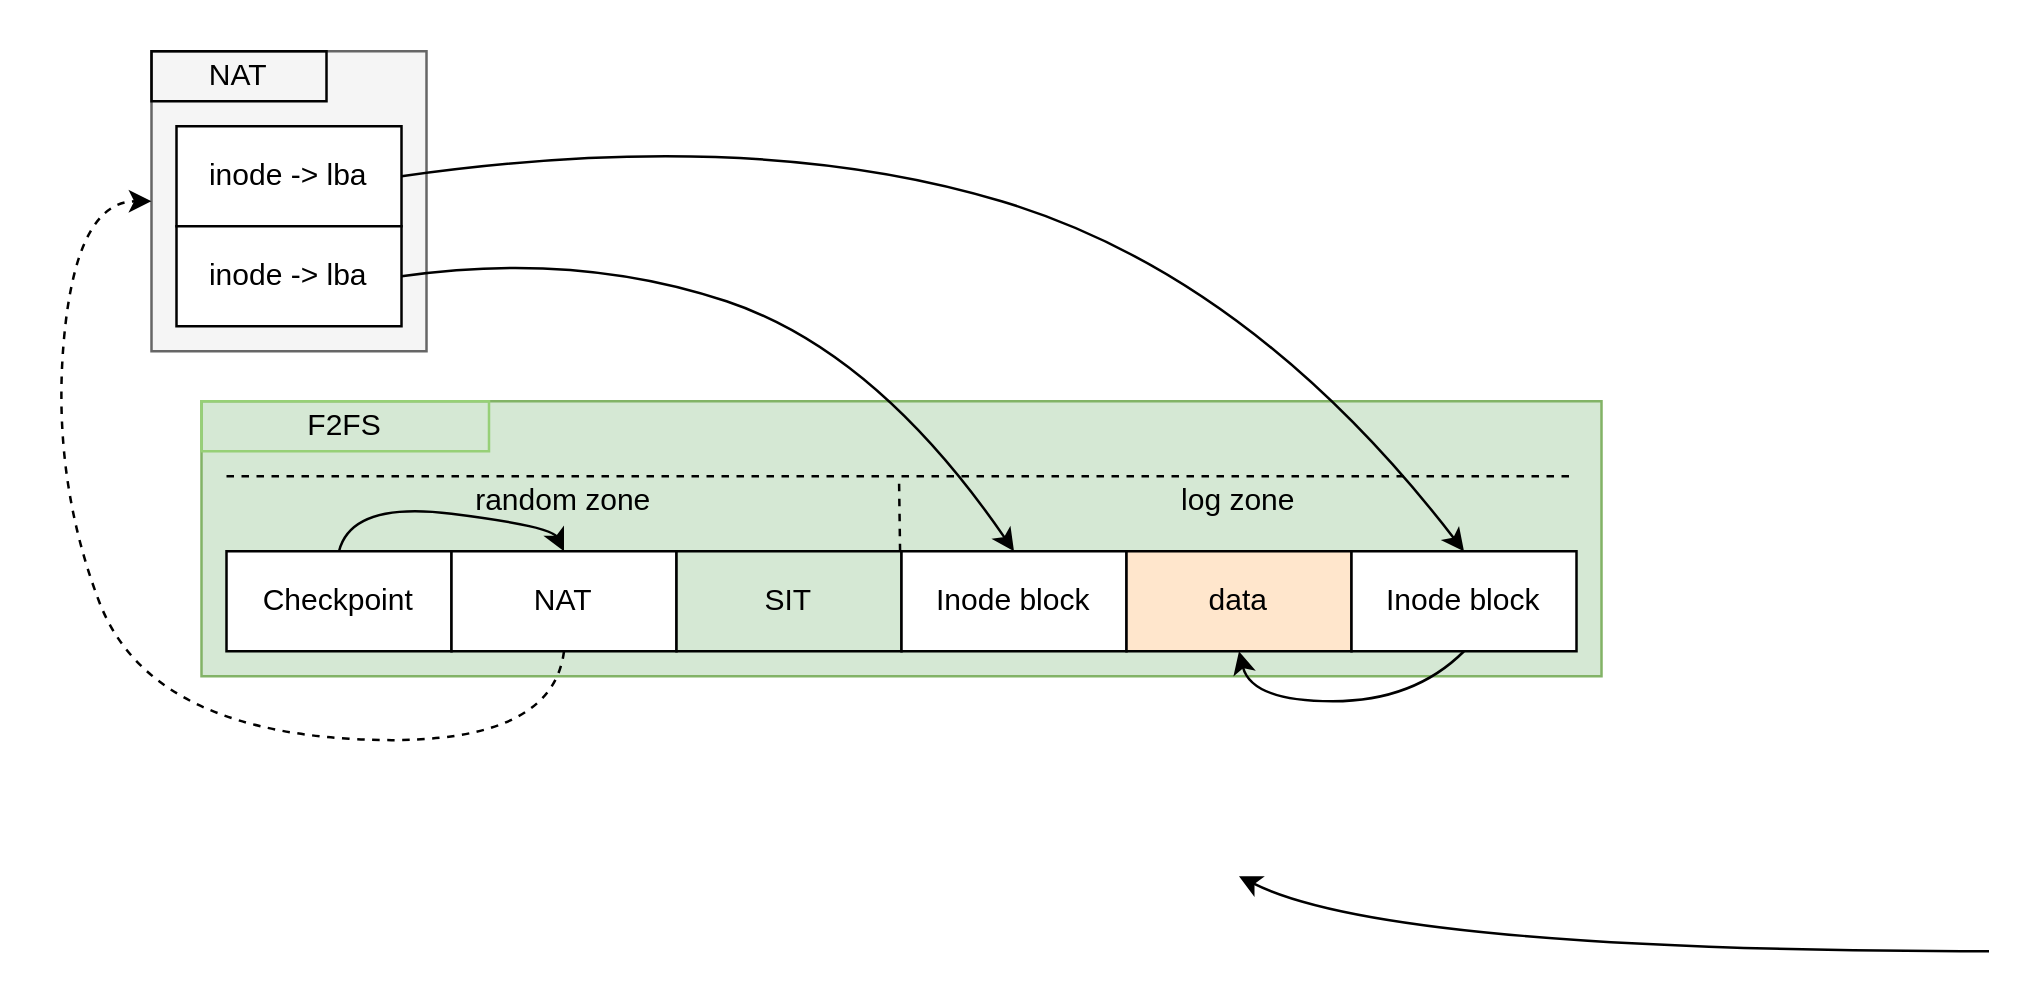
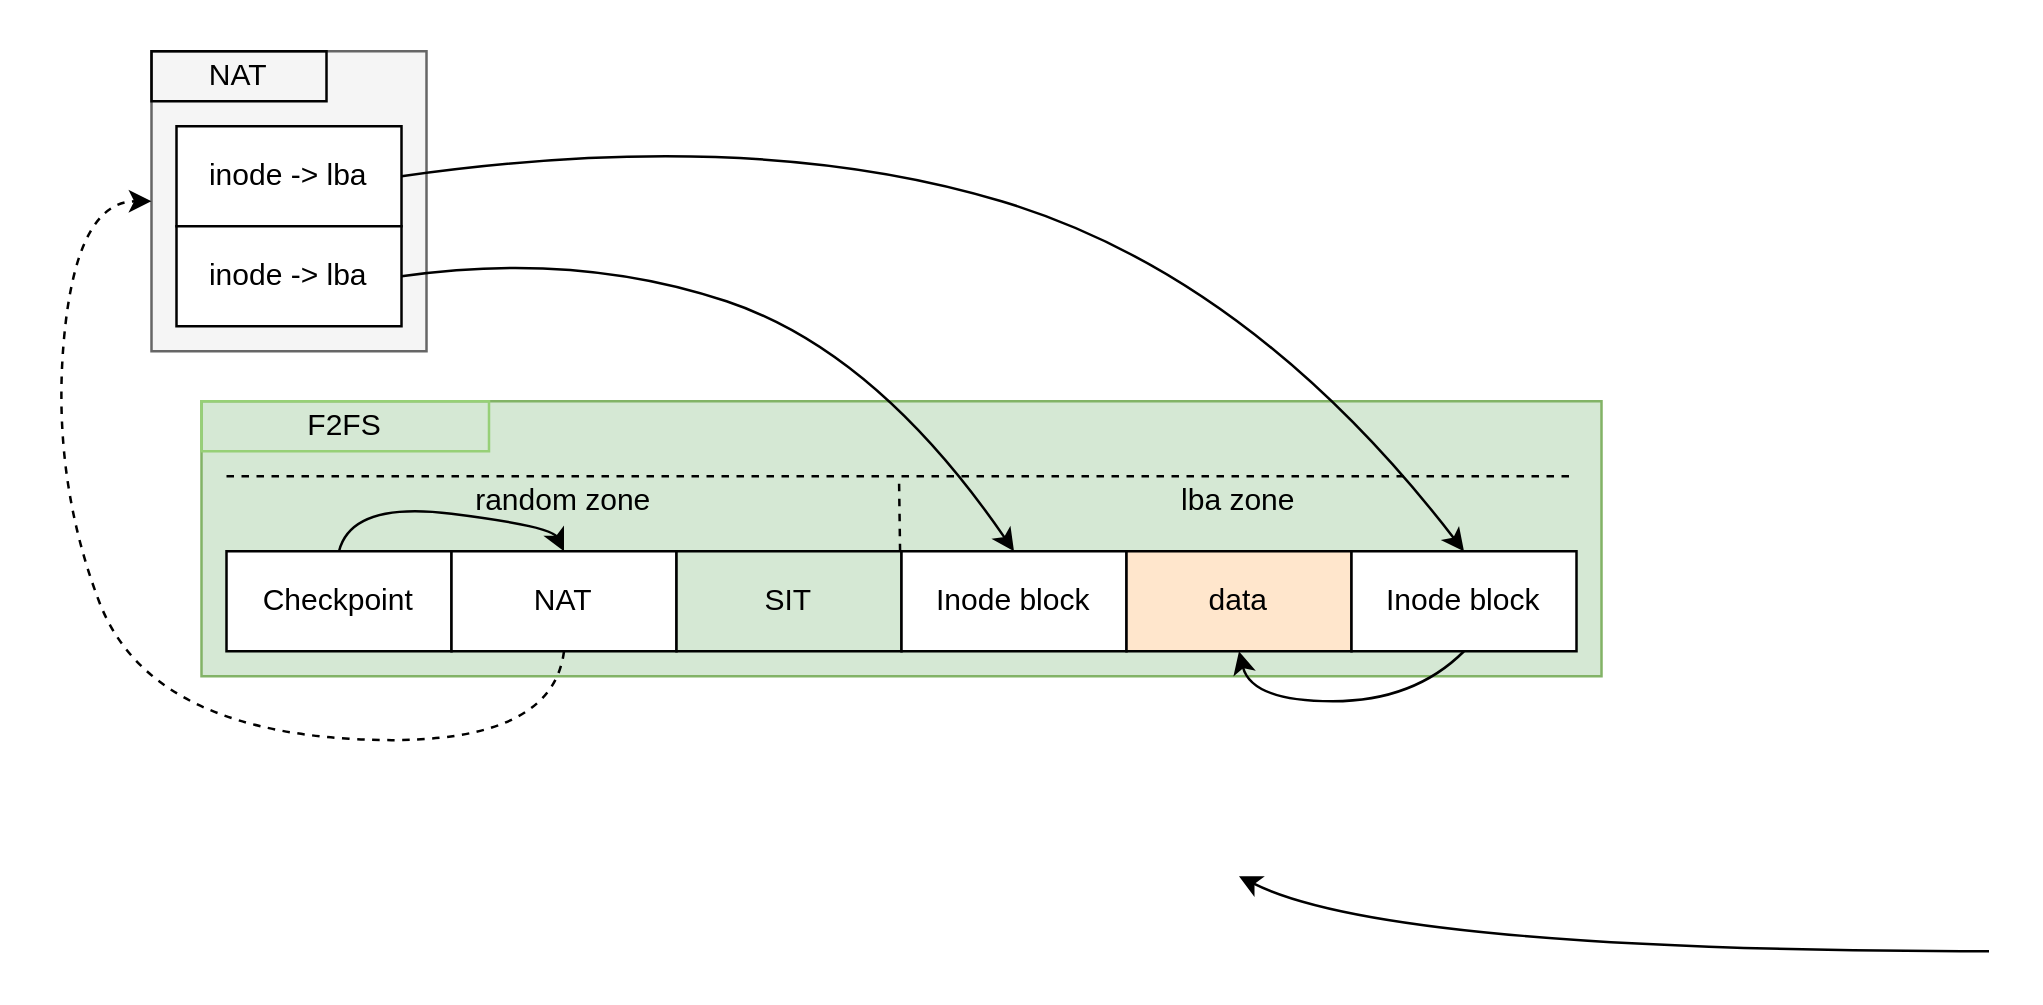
(1239, 501) -> (1239, 501)
